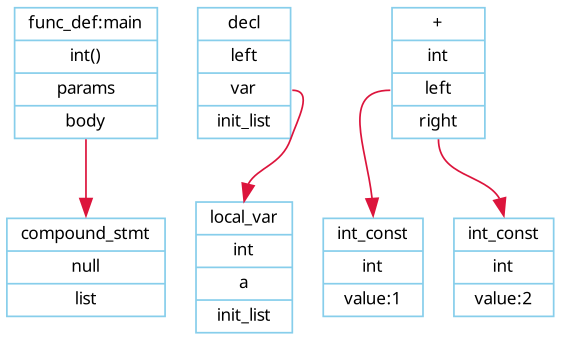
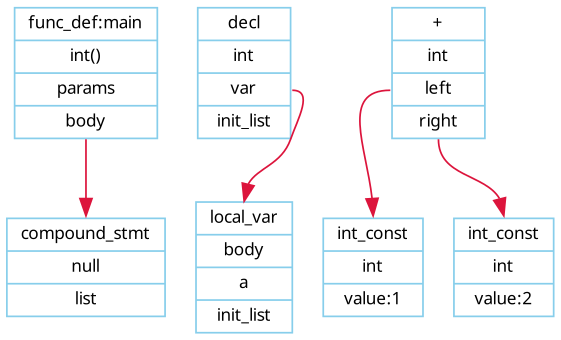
(244, 56) -> (244, 56)
(244, 250) -> (244, 250)
